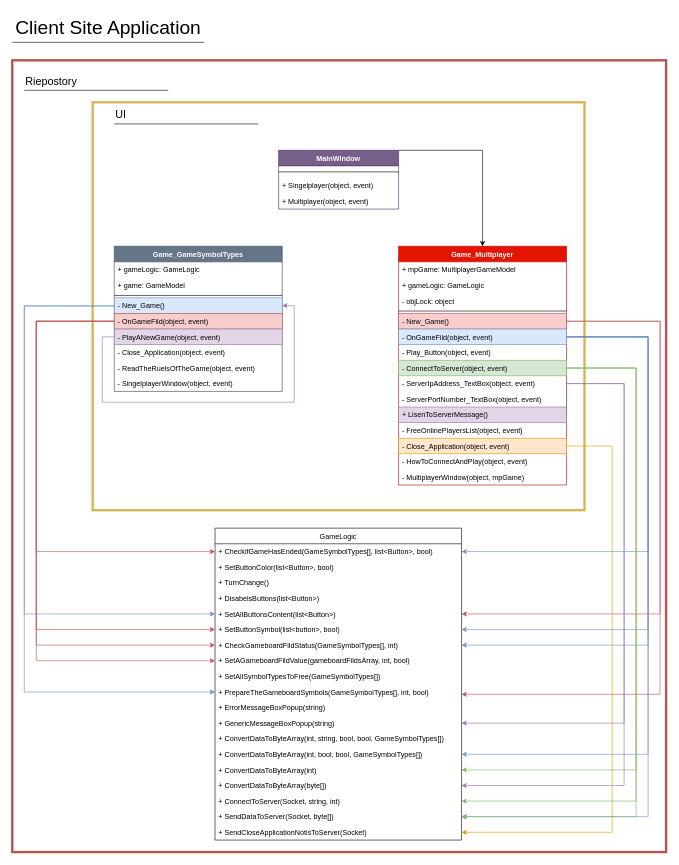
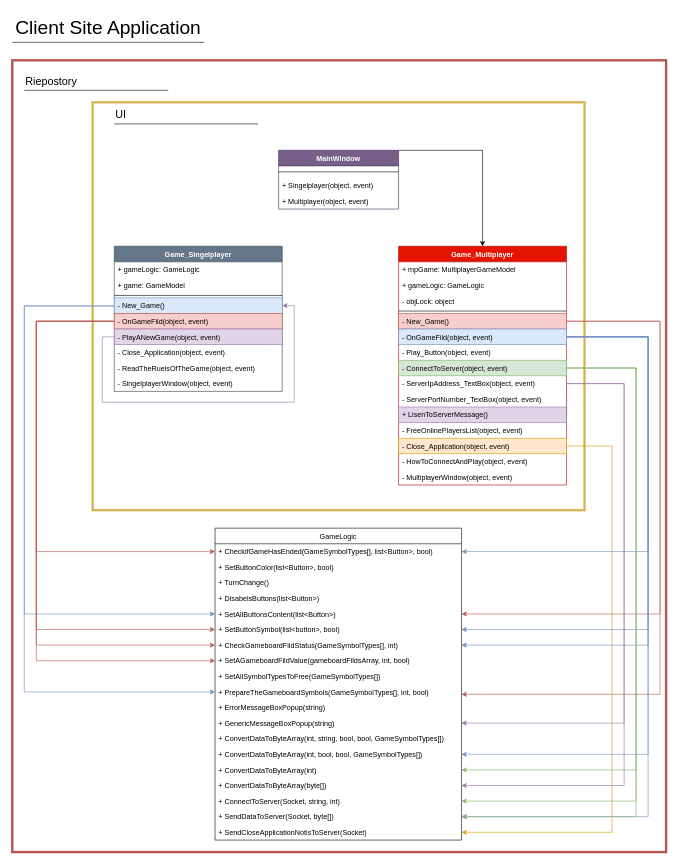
(198, 254) -> (198, 254)
(466, 478) -> (464, 478)
